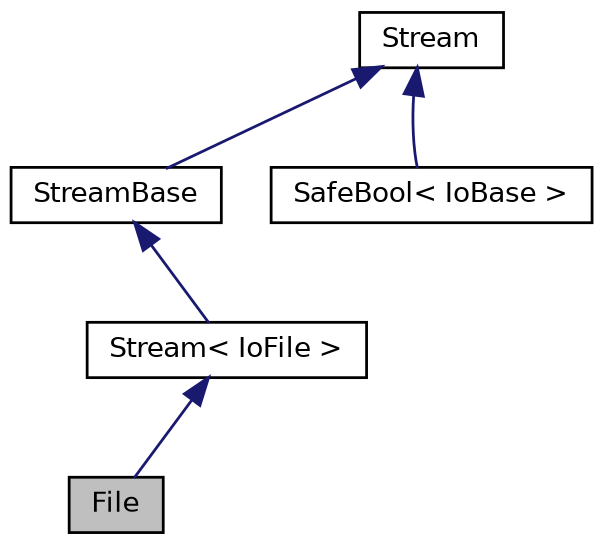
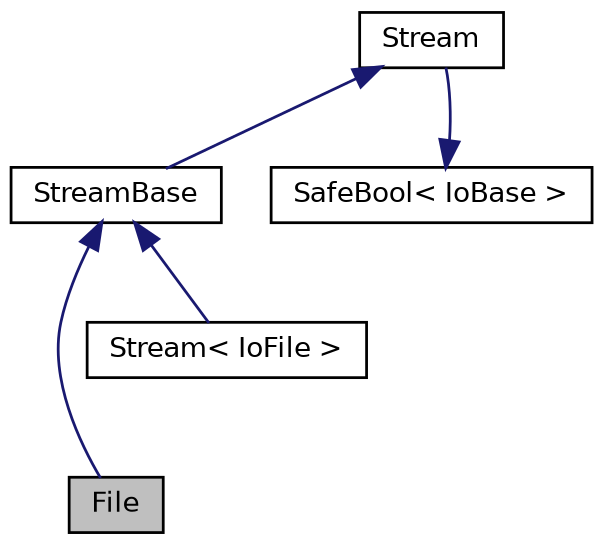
(413, 132) -> (450, 104)
(163, 439) -> (59, 364)
